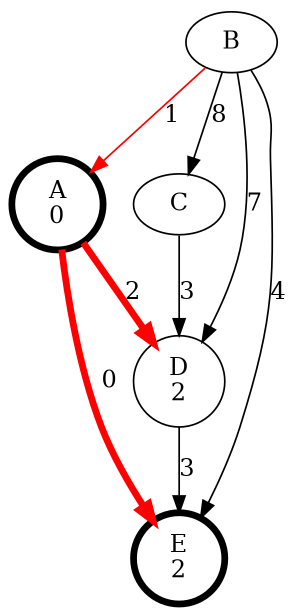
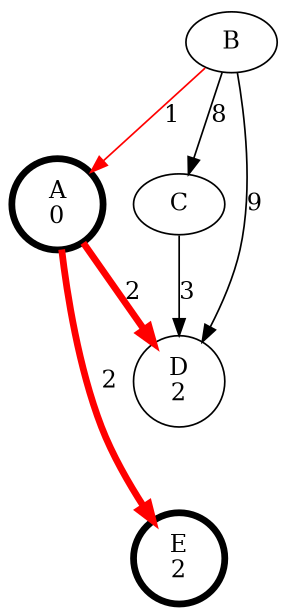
(255, 204) -> (255, 204)
(270, 289) -> none
(110, 381) -> (110, 381)
(179, 461) -> none
